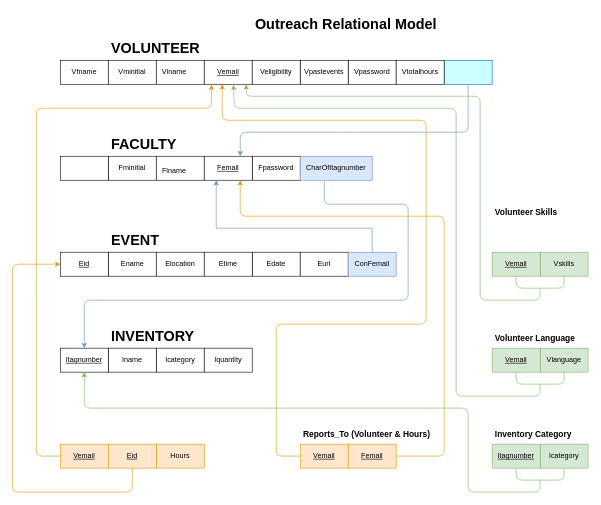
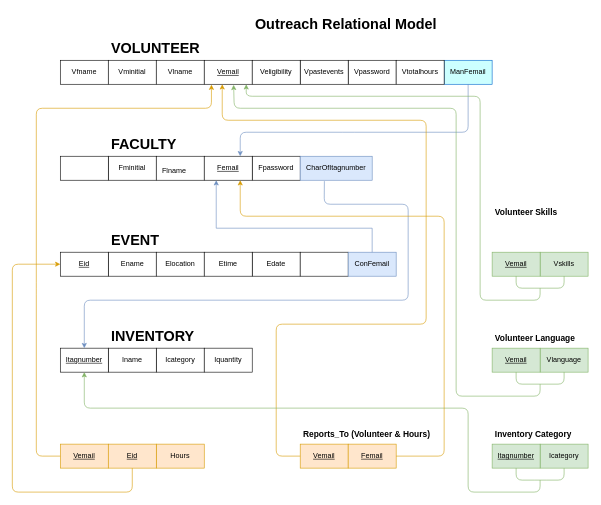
(174, 72) -> (180, 72)
none -> (468, 72)
(324, 264) -> none
